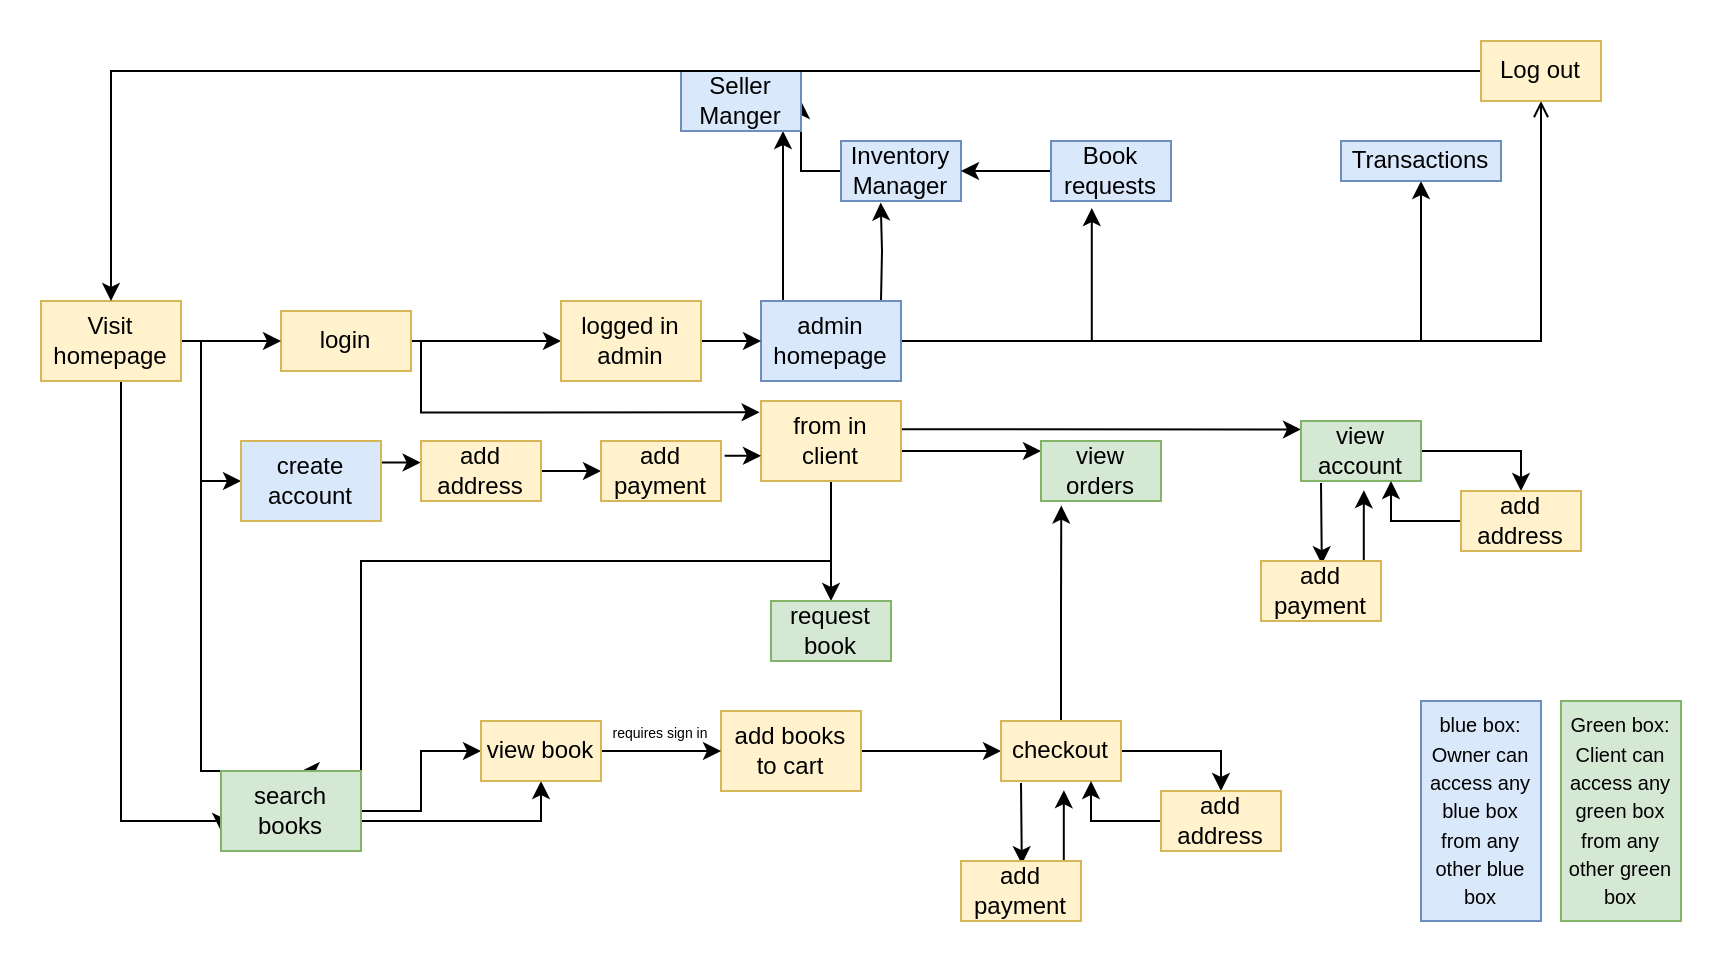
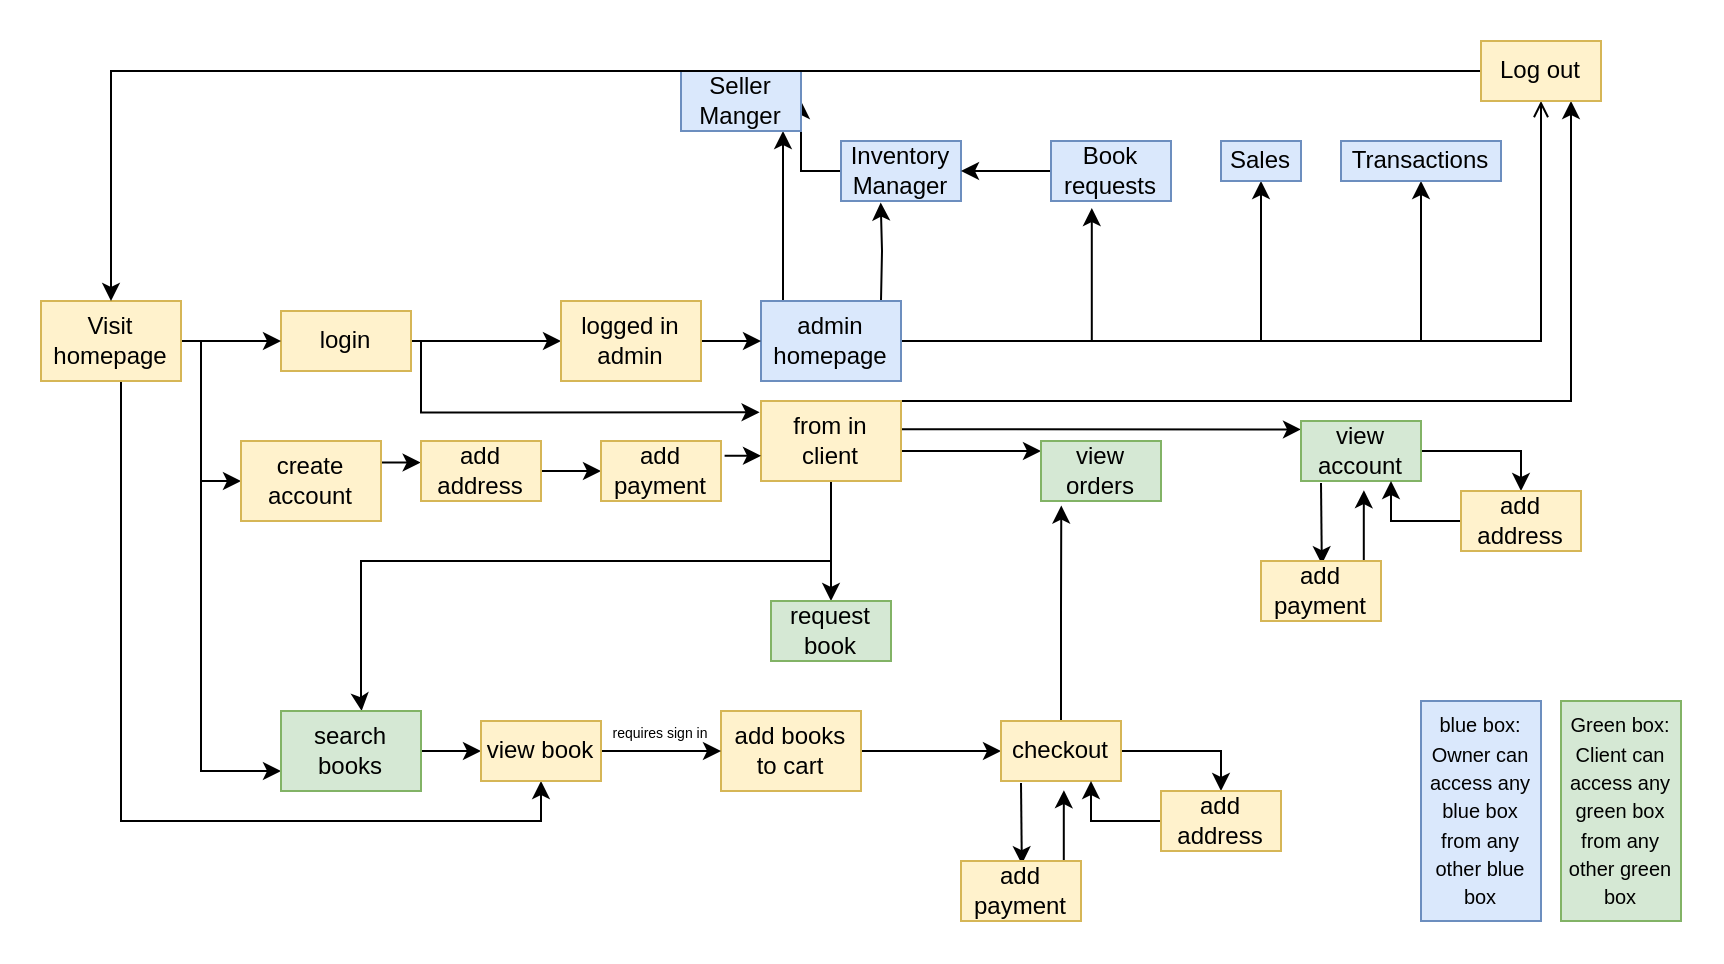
none -> (1261, 161)
none -> (1261, 266)
none -> (1379, 401)
(311, 481) -> (311, 481)
(291, 811) -> (351, 751)
